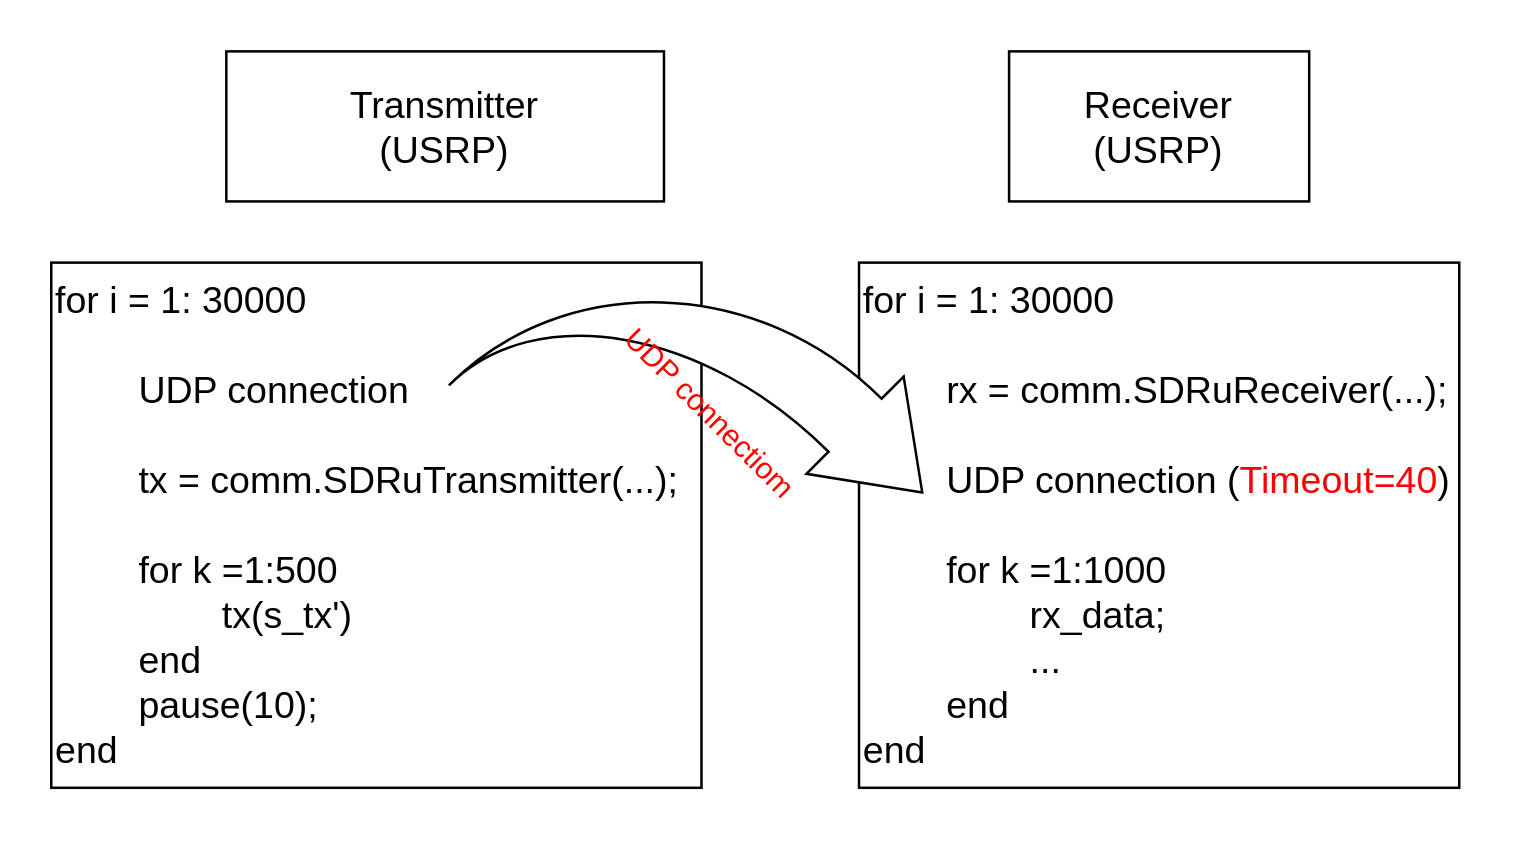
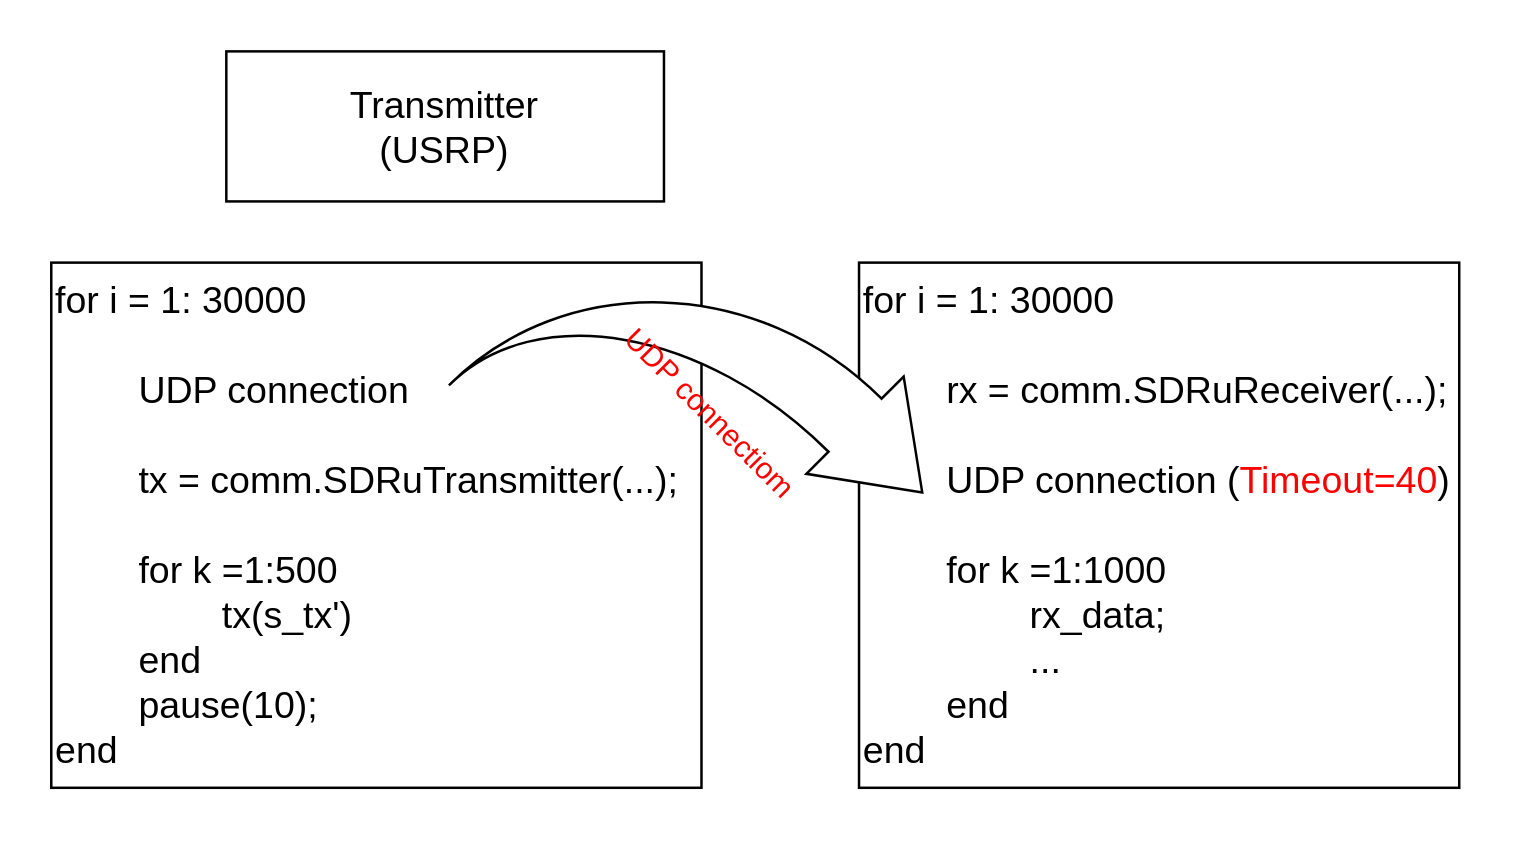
(1159, 126) -> none
